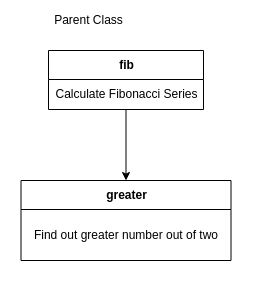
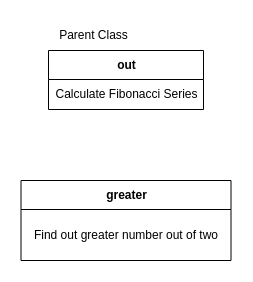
(89, 21) -> (94, 36)
(127, 66) -> (127, 66)
(126, 142) -> none
